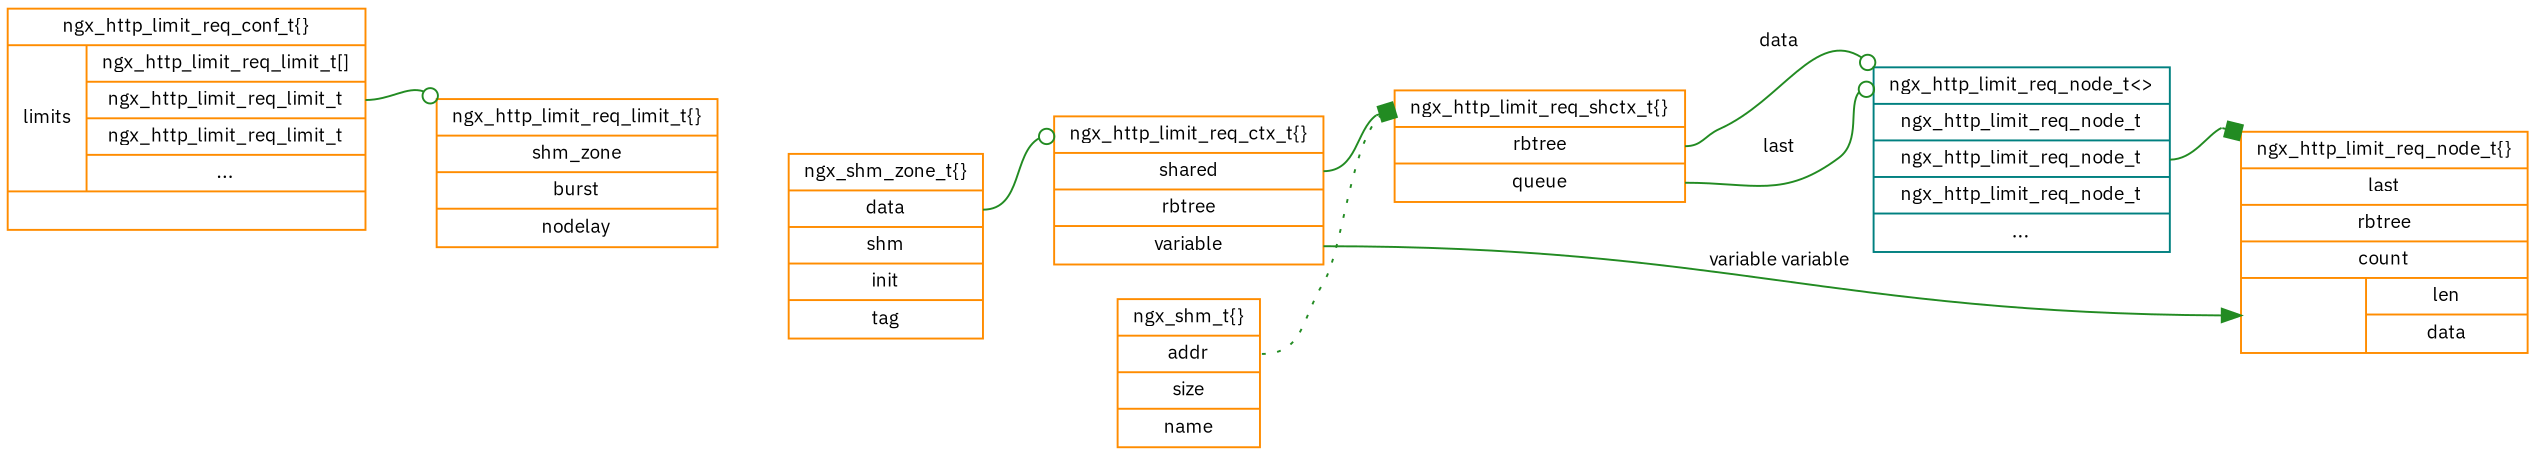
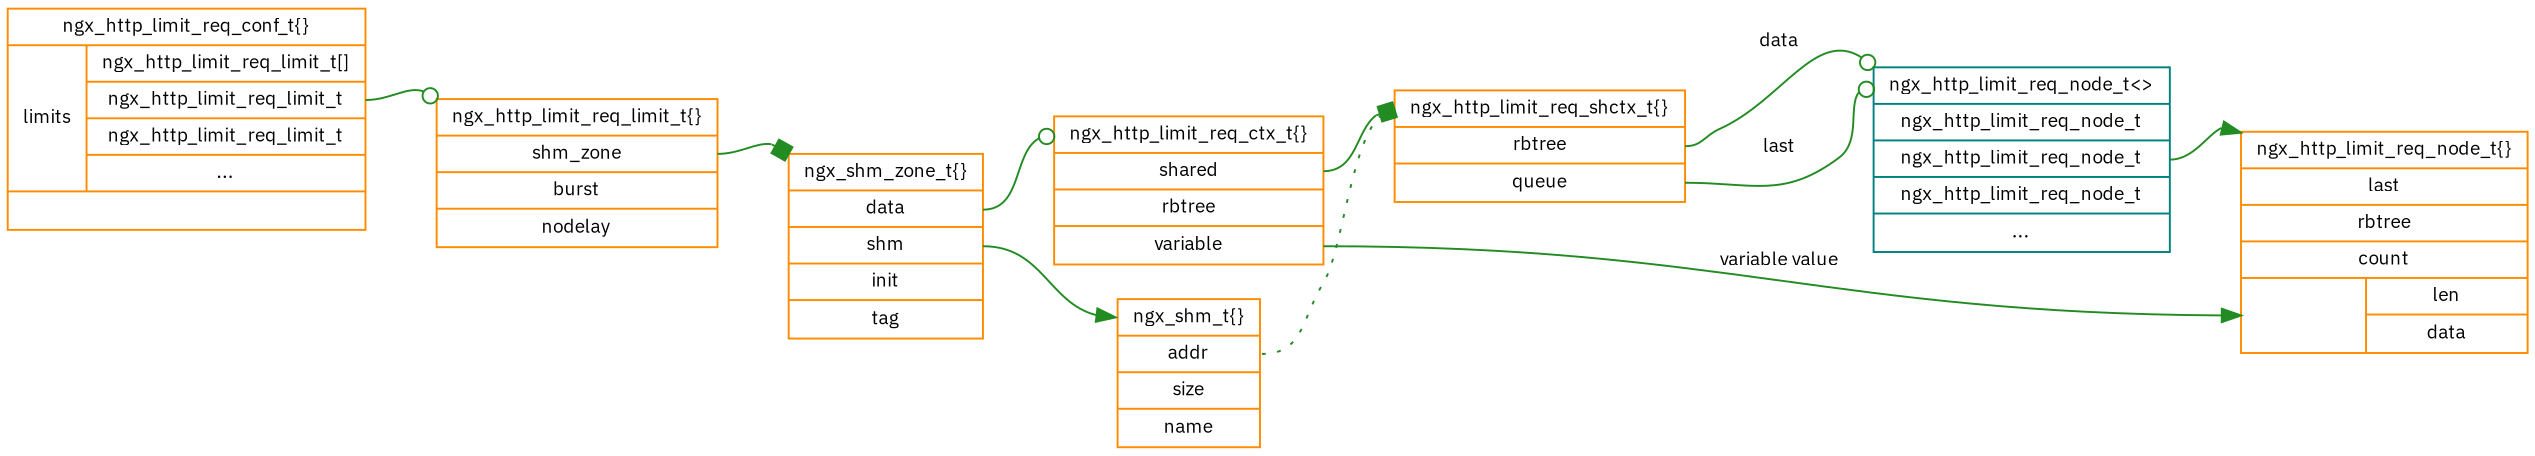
(2198, 148) -> (2198, 148)
none -> (745, 149)
(1779, 261) -> (1779, 261)
none -> (1042, 275)
